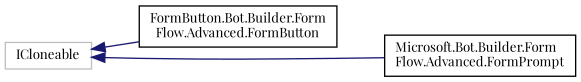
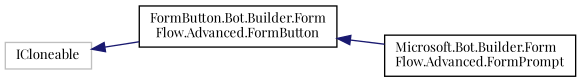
(245, 59) -> (367, 42)
